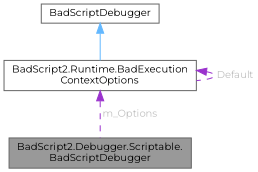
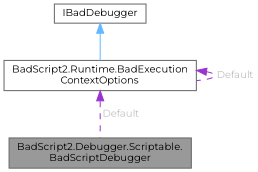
(100, 14) -> (100, 14)
(129, 114) -> (120, 114)
